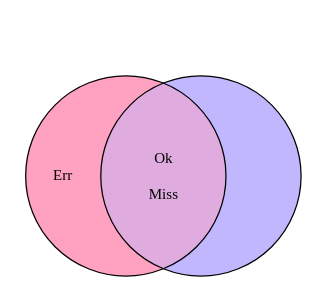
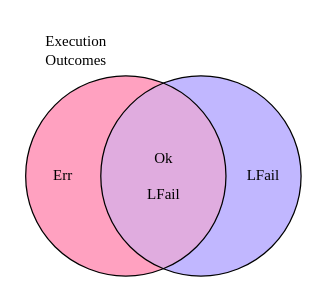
none -> (76, 51)
(164, 176) -> (164, 176)
none -> (263, 176)
